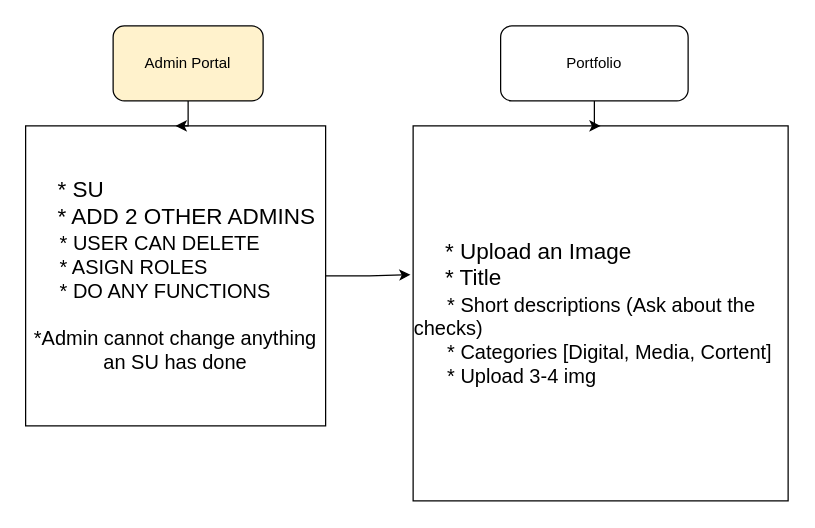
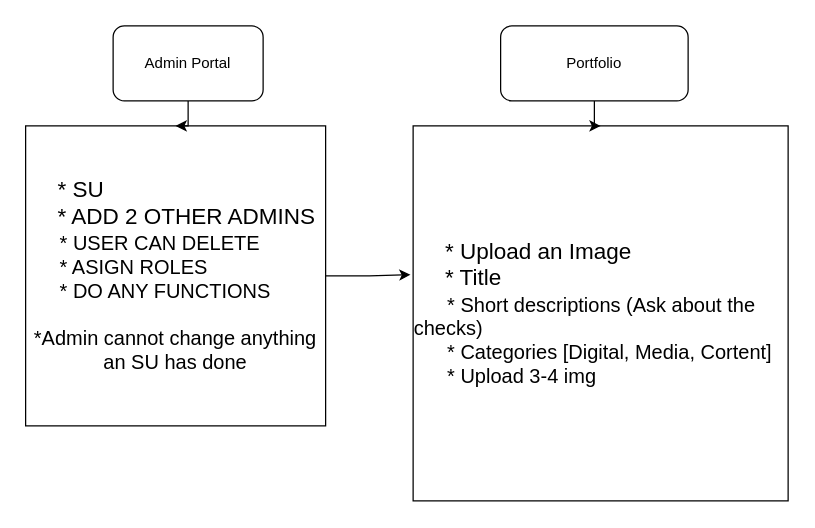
(188, 63) -> (188, 63)
